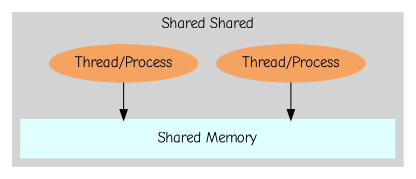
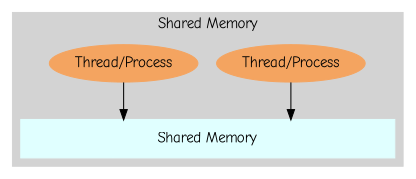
(208, 24) -> (208, 24)
